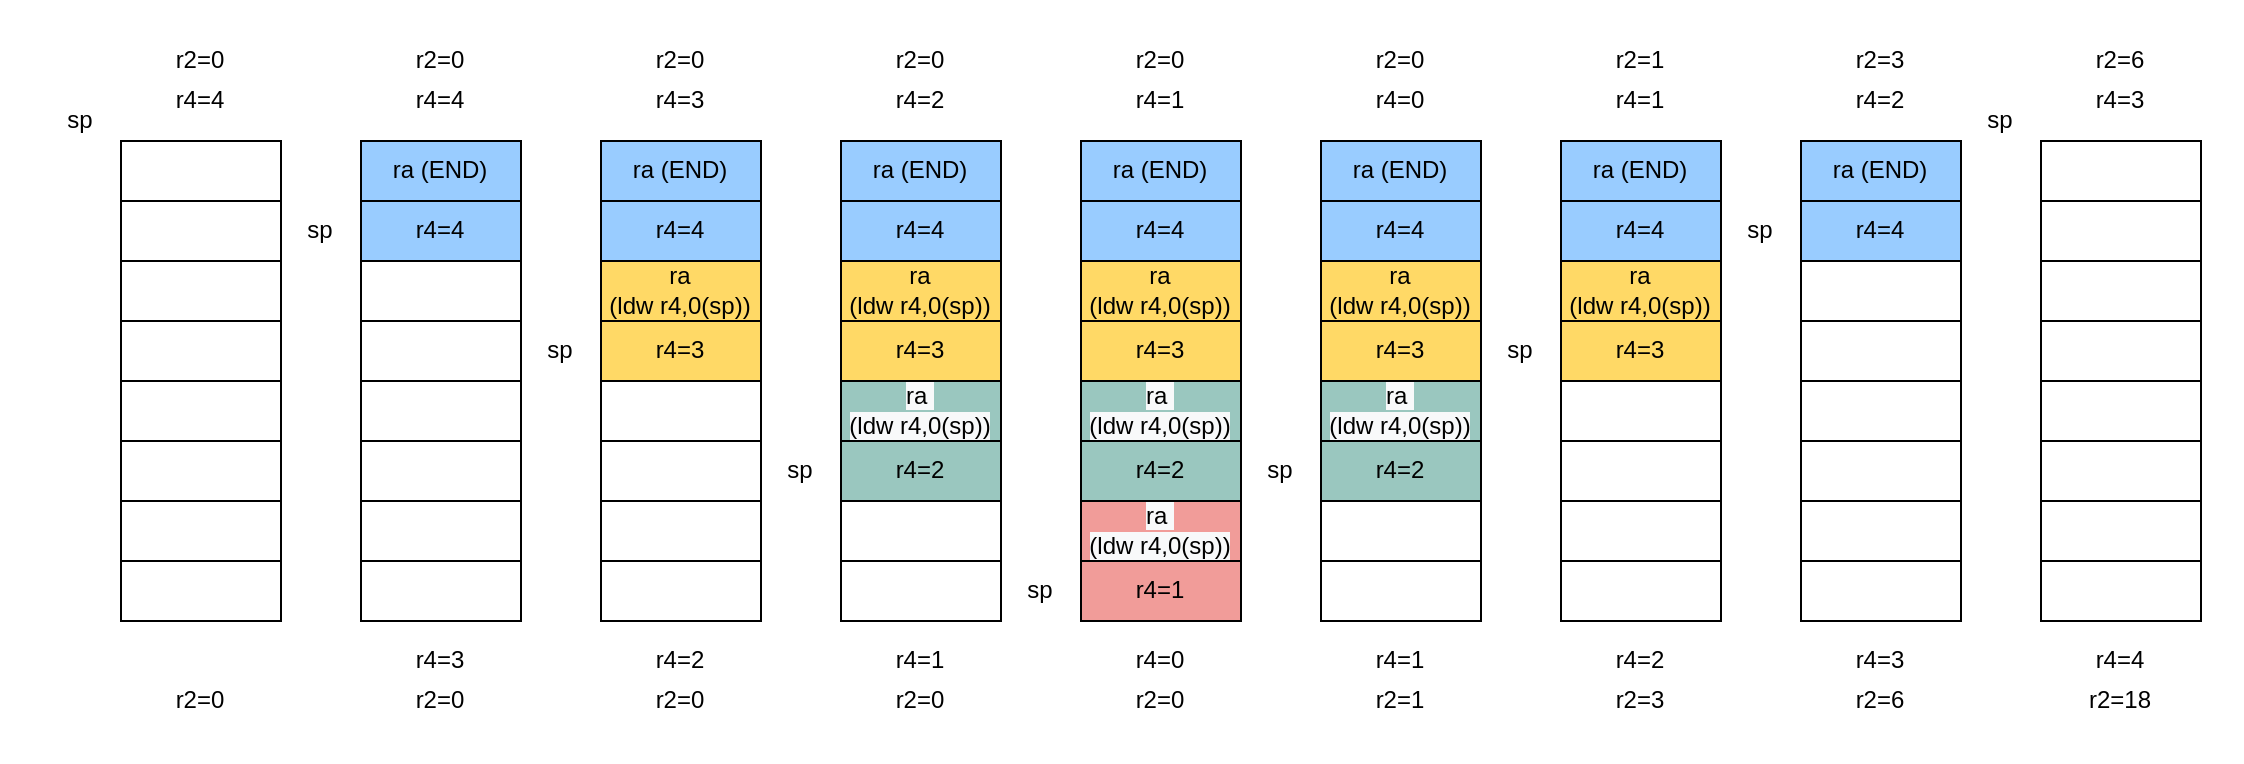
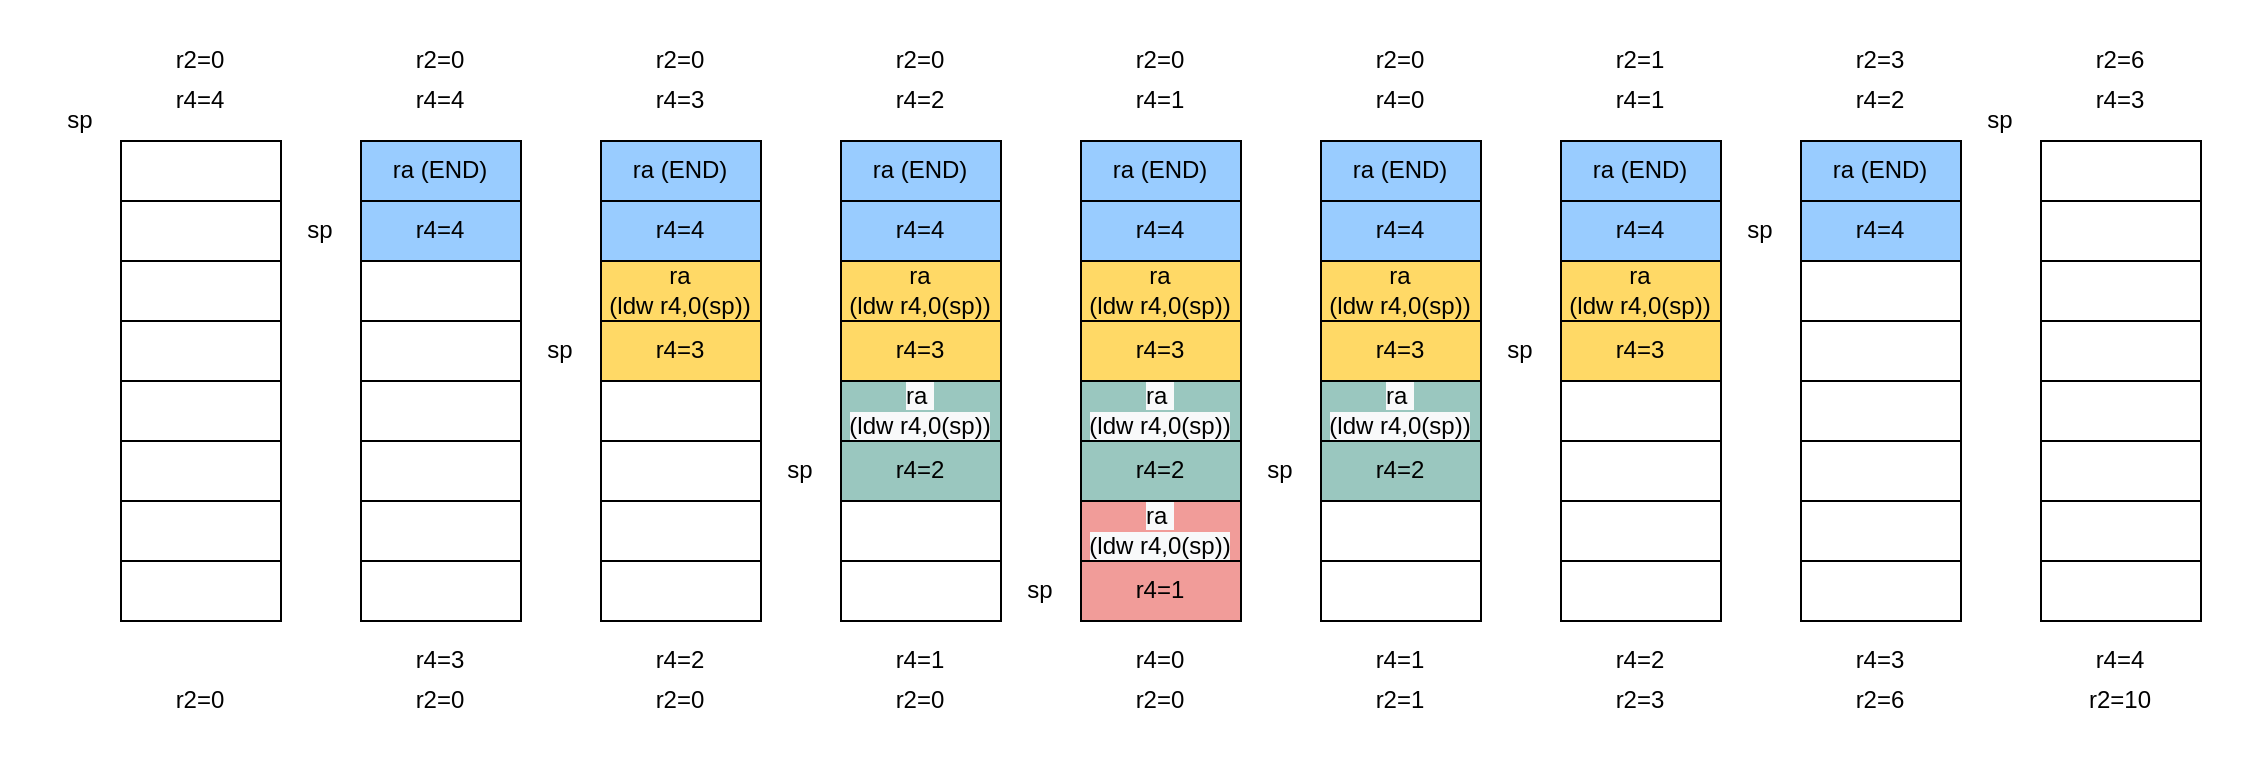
(2121, 701) -> (2121, 701)
